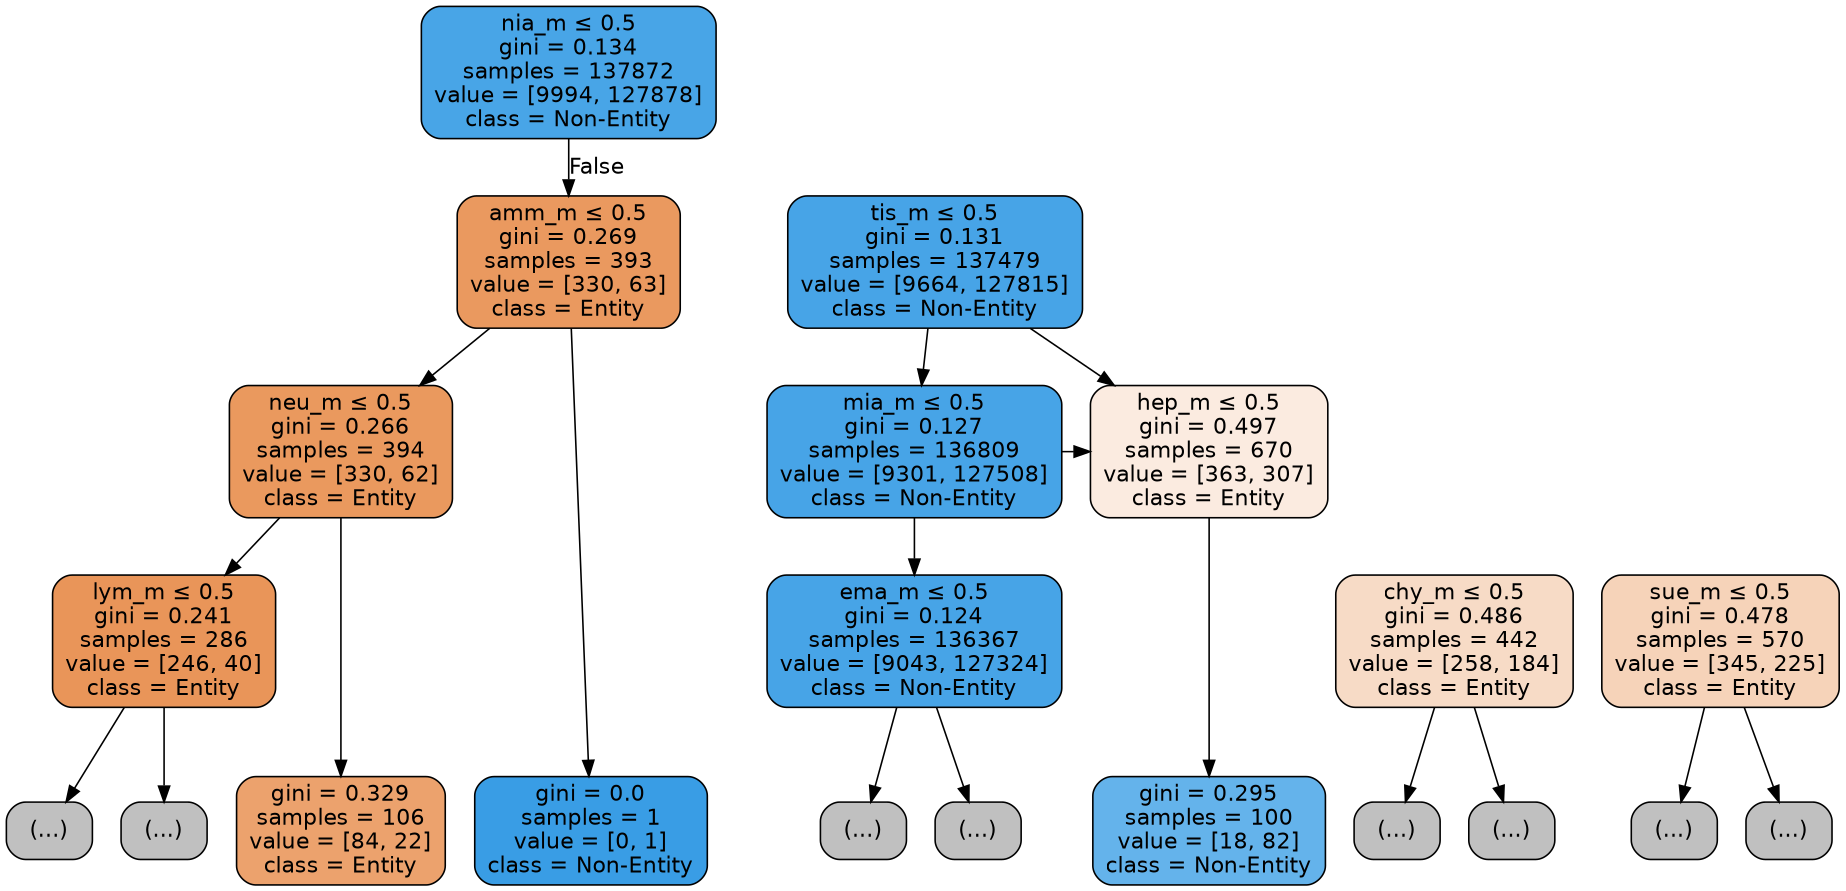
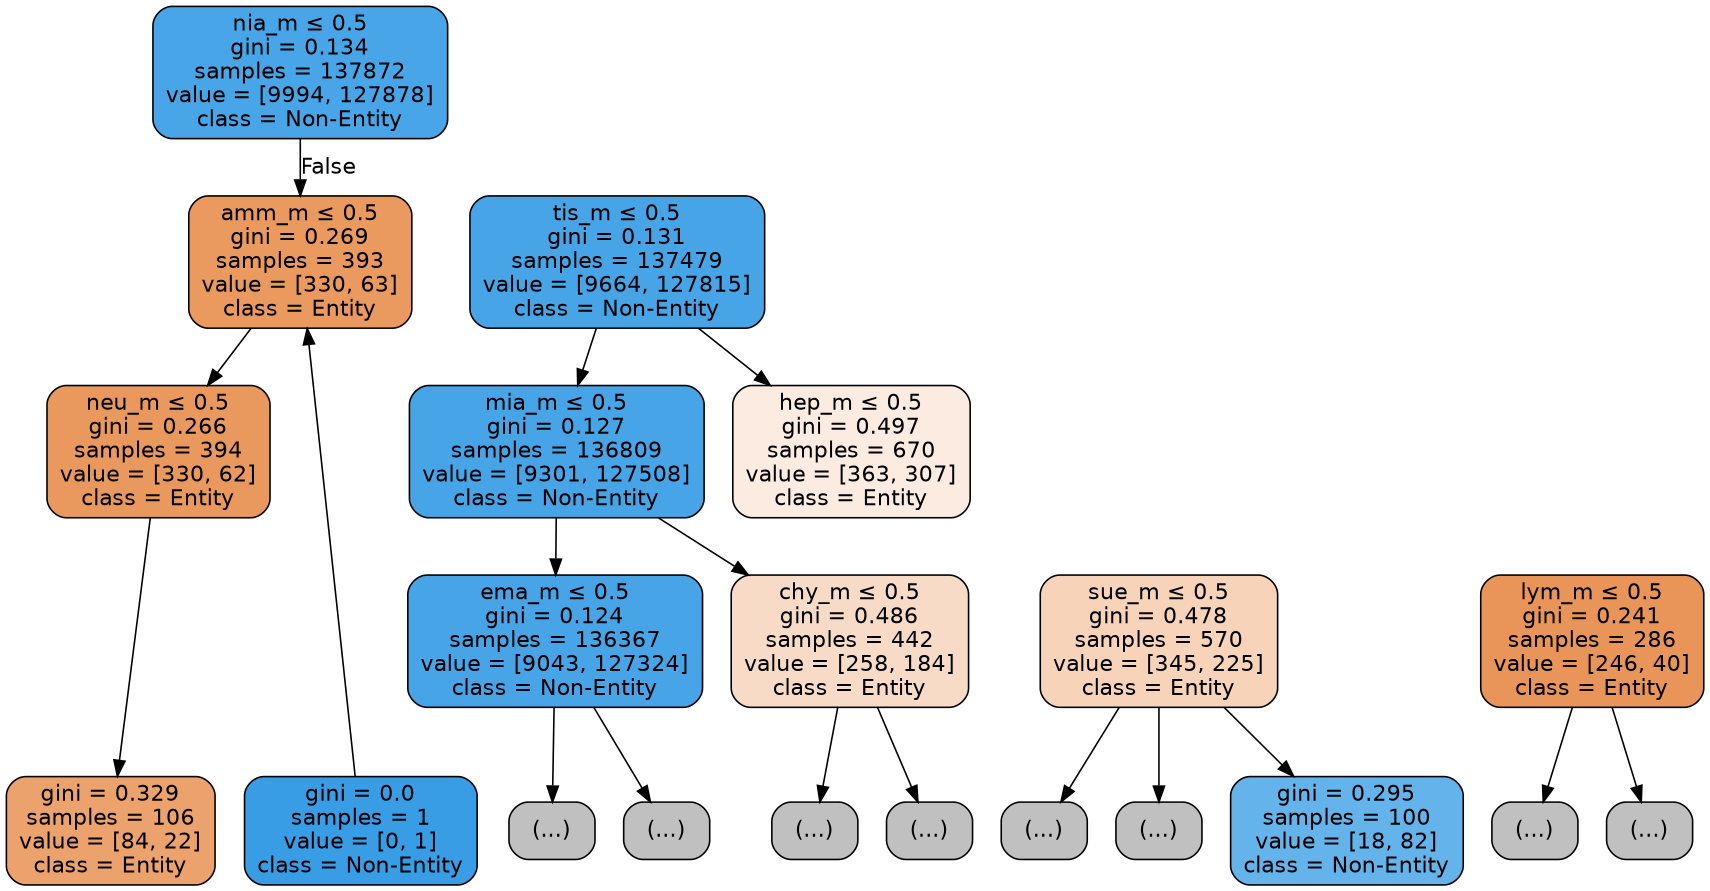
(1068, 452) -> (697, 542)
(258, 541) -> none
(580, 544) -> (332, 560)
(1209, 639) -> (1253, 736)
